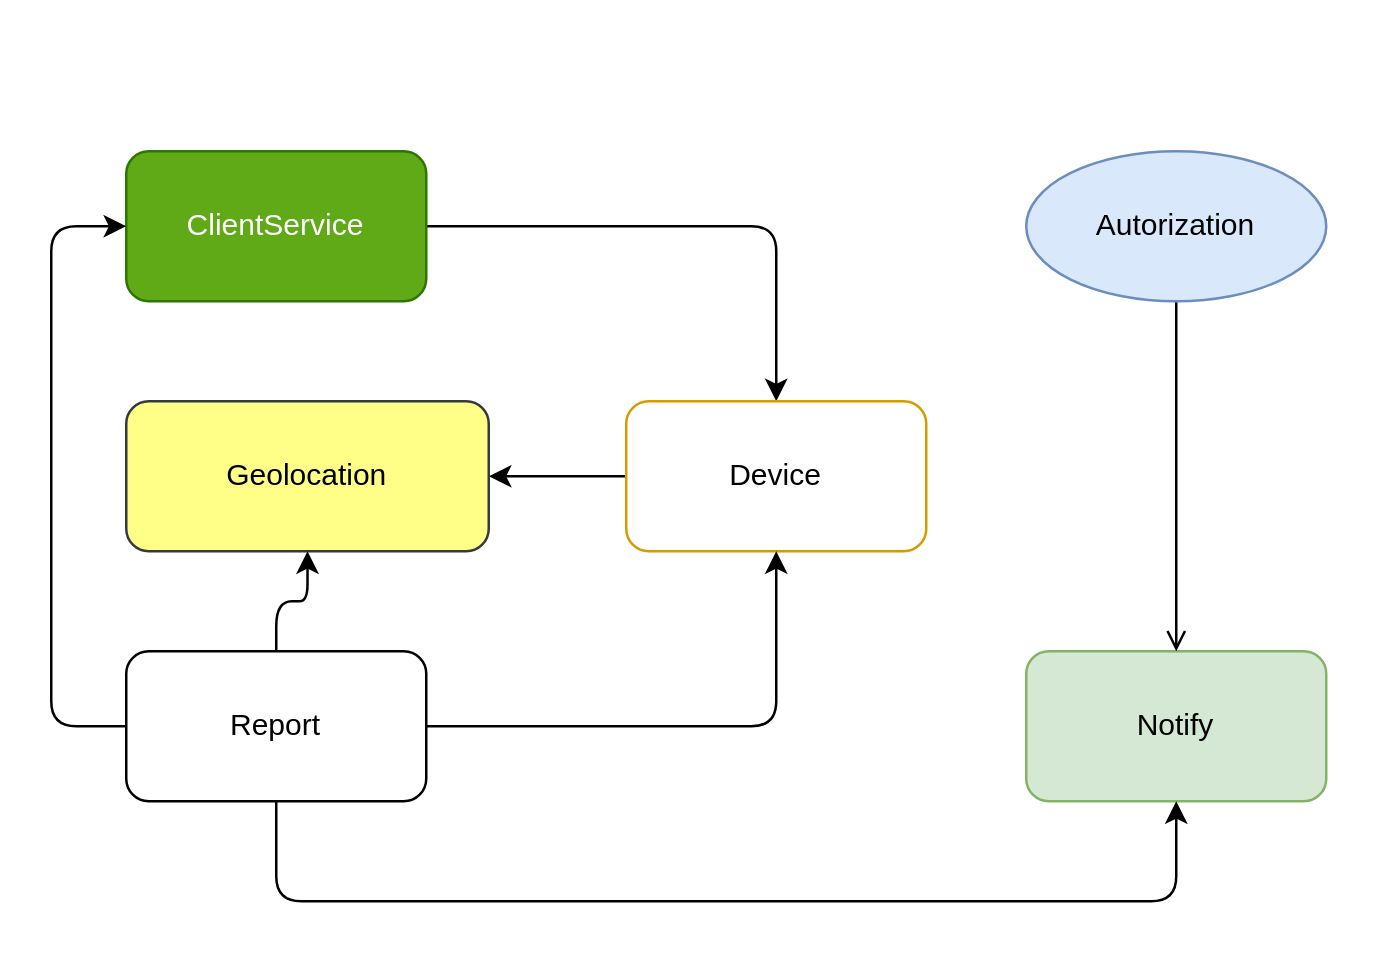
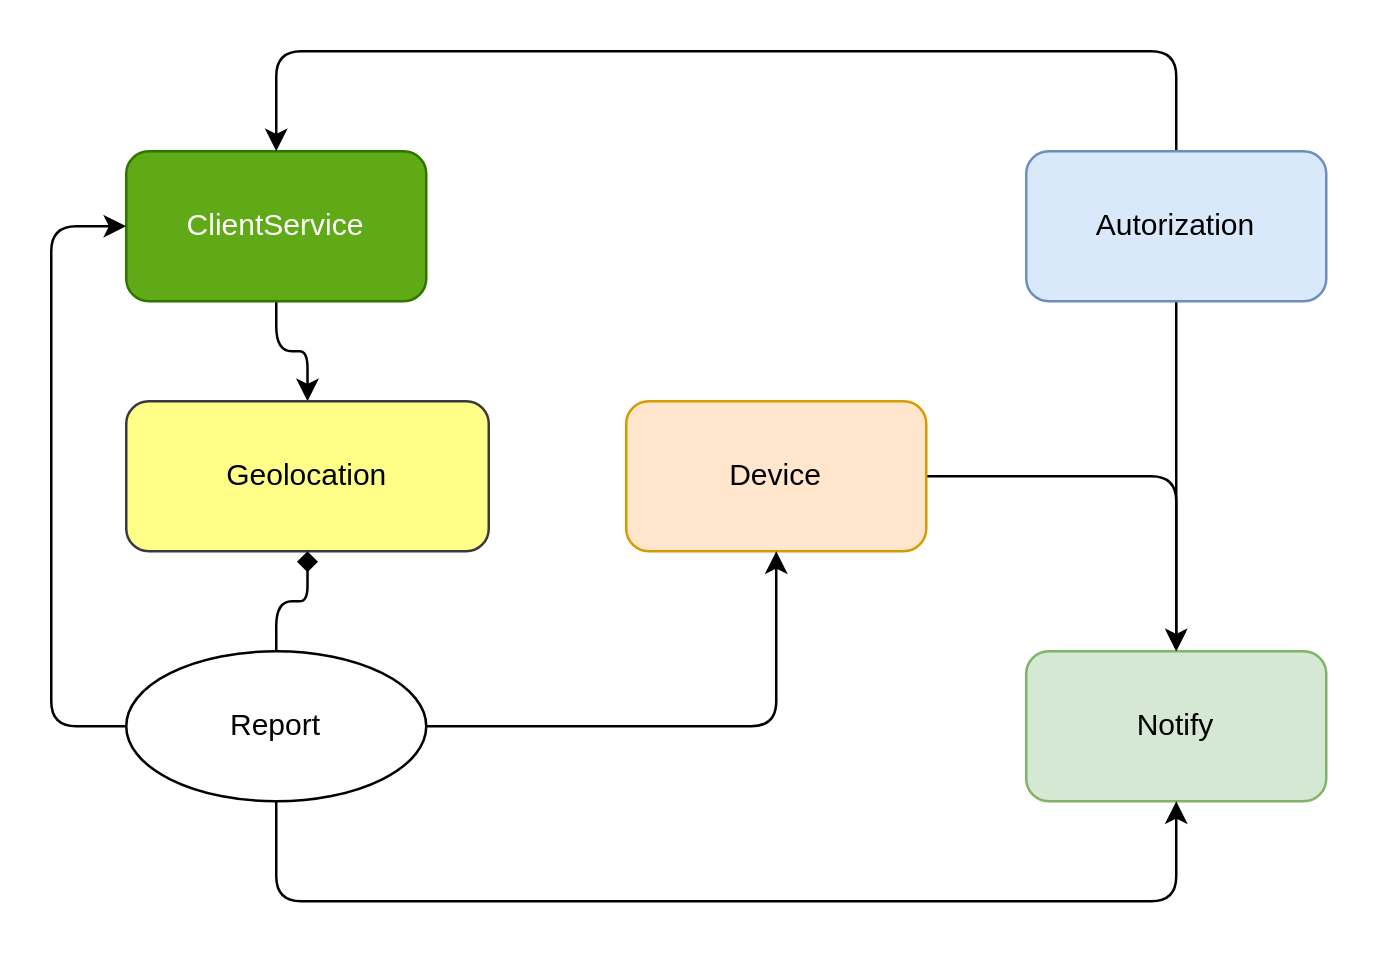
none -> (734, 51)
(672, 226) -> (284, 349)
(1176, 226) -> (1176, 226)
(566, 476) -> (1048, 476)
(776, 476) -> (776, 476)
(308, 569) -> (308, 571)
(276, 726) -> (276, 726)
